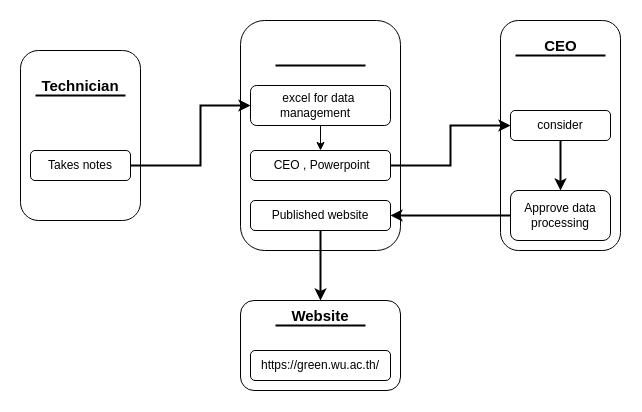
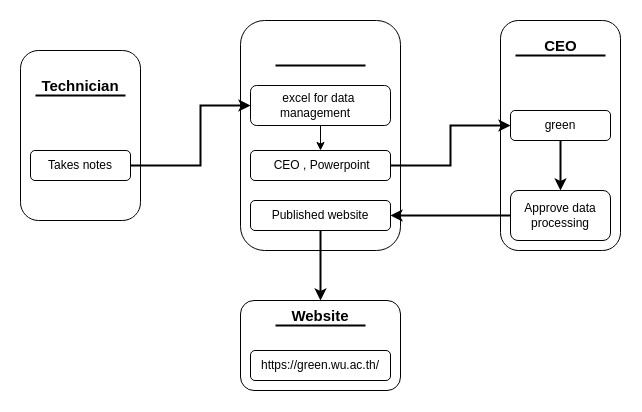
(561, 126) -> (561, 126)
